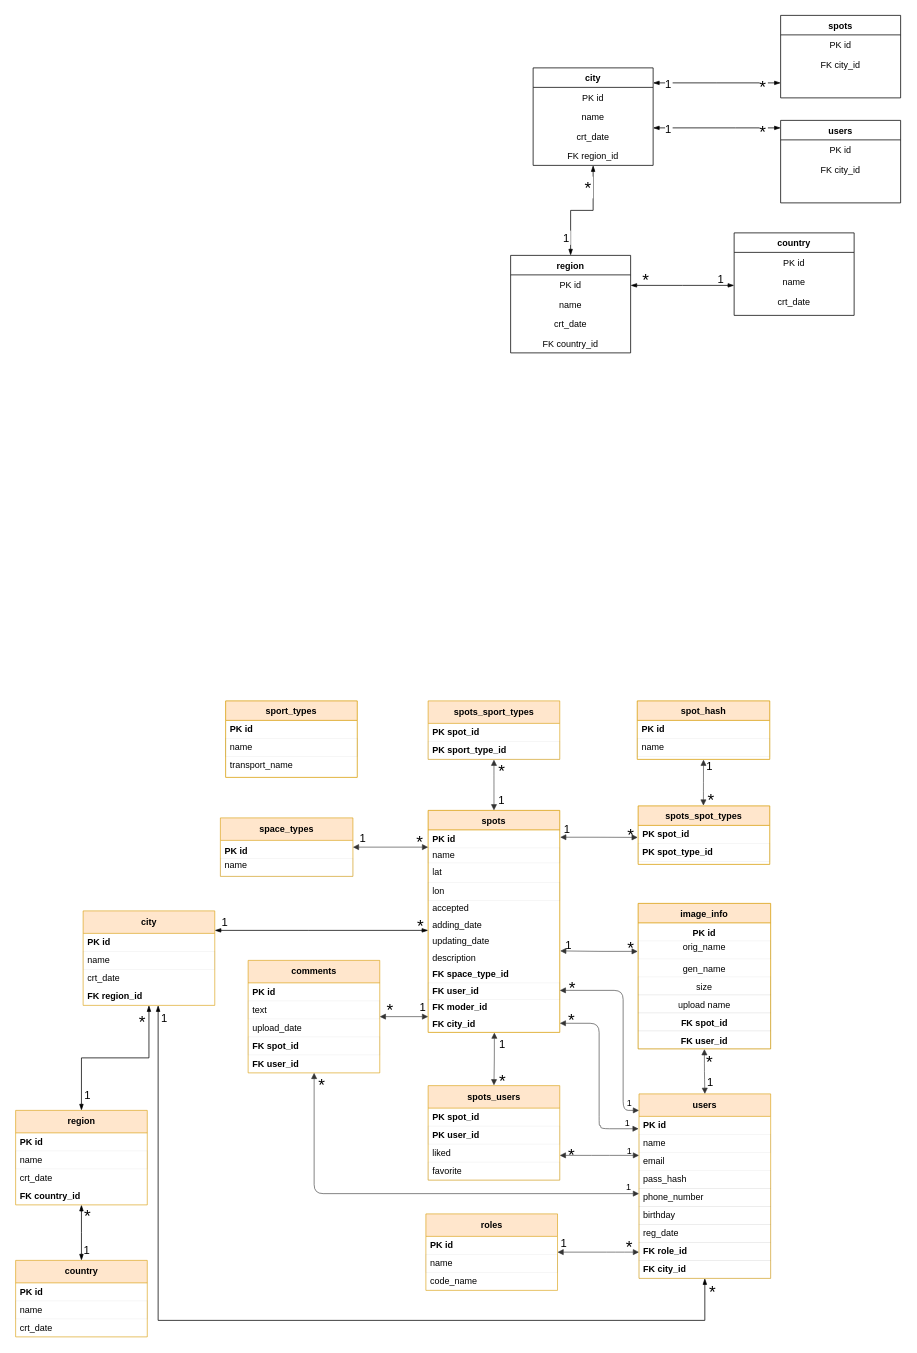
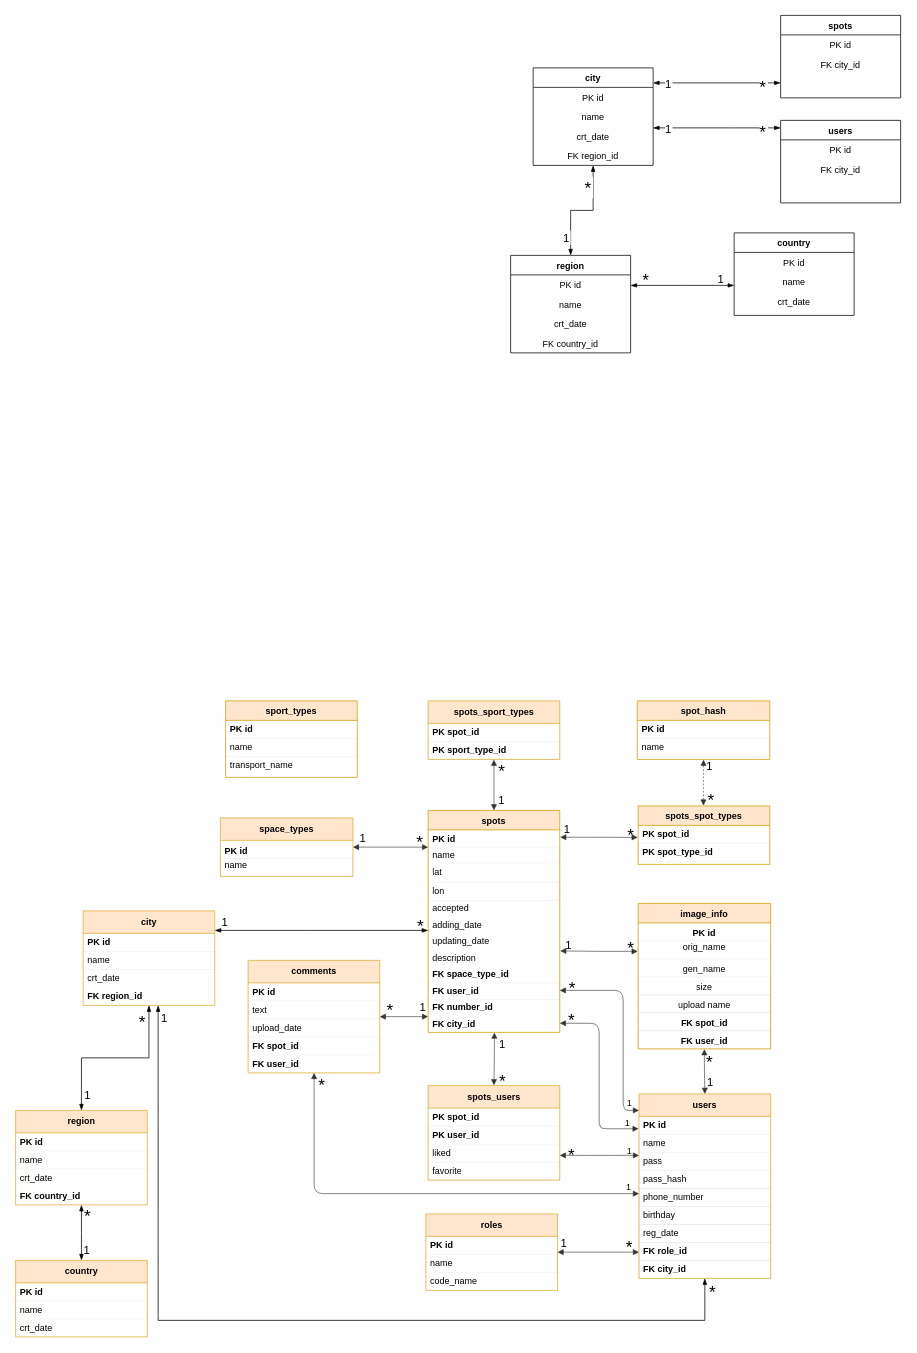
(703, 783) -> (703, 783)
(458, 1008) -> (460, 1008)
(653, 1161) -> (653, 1161)
